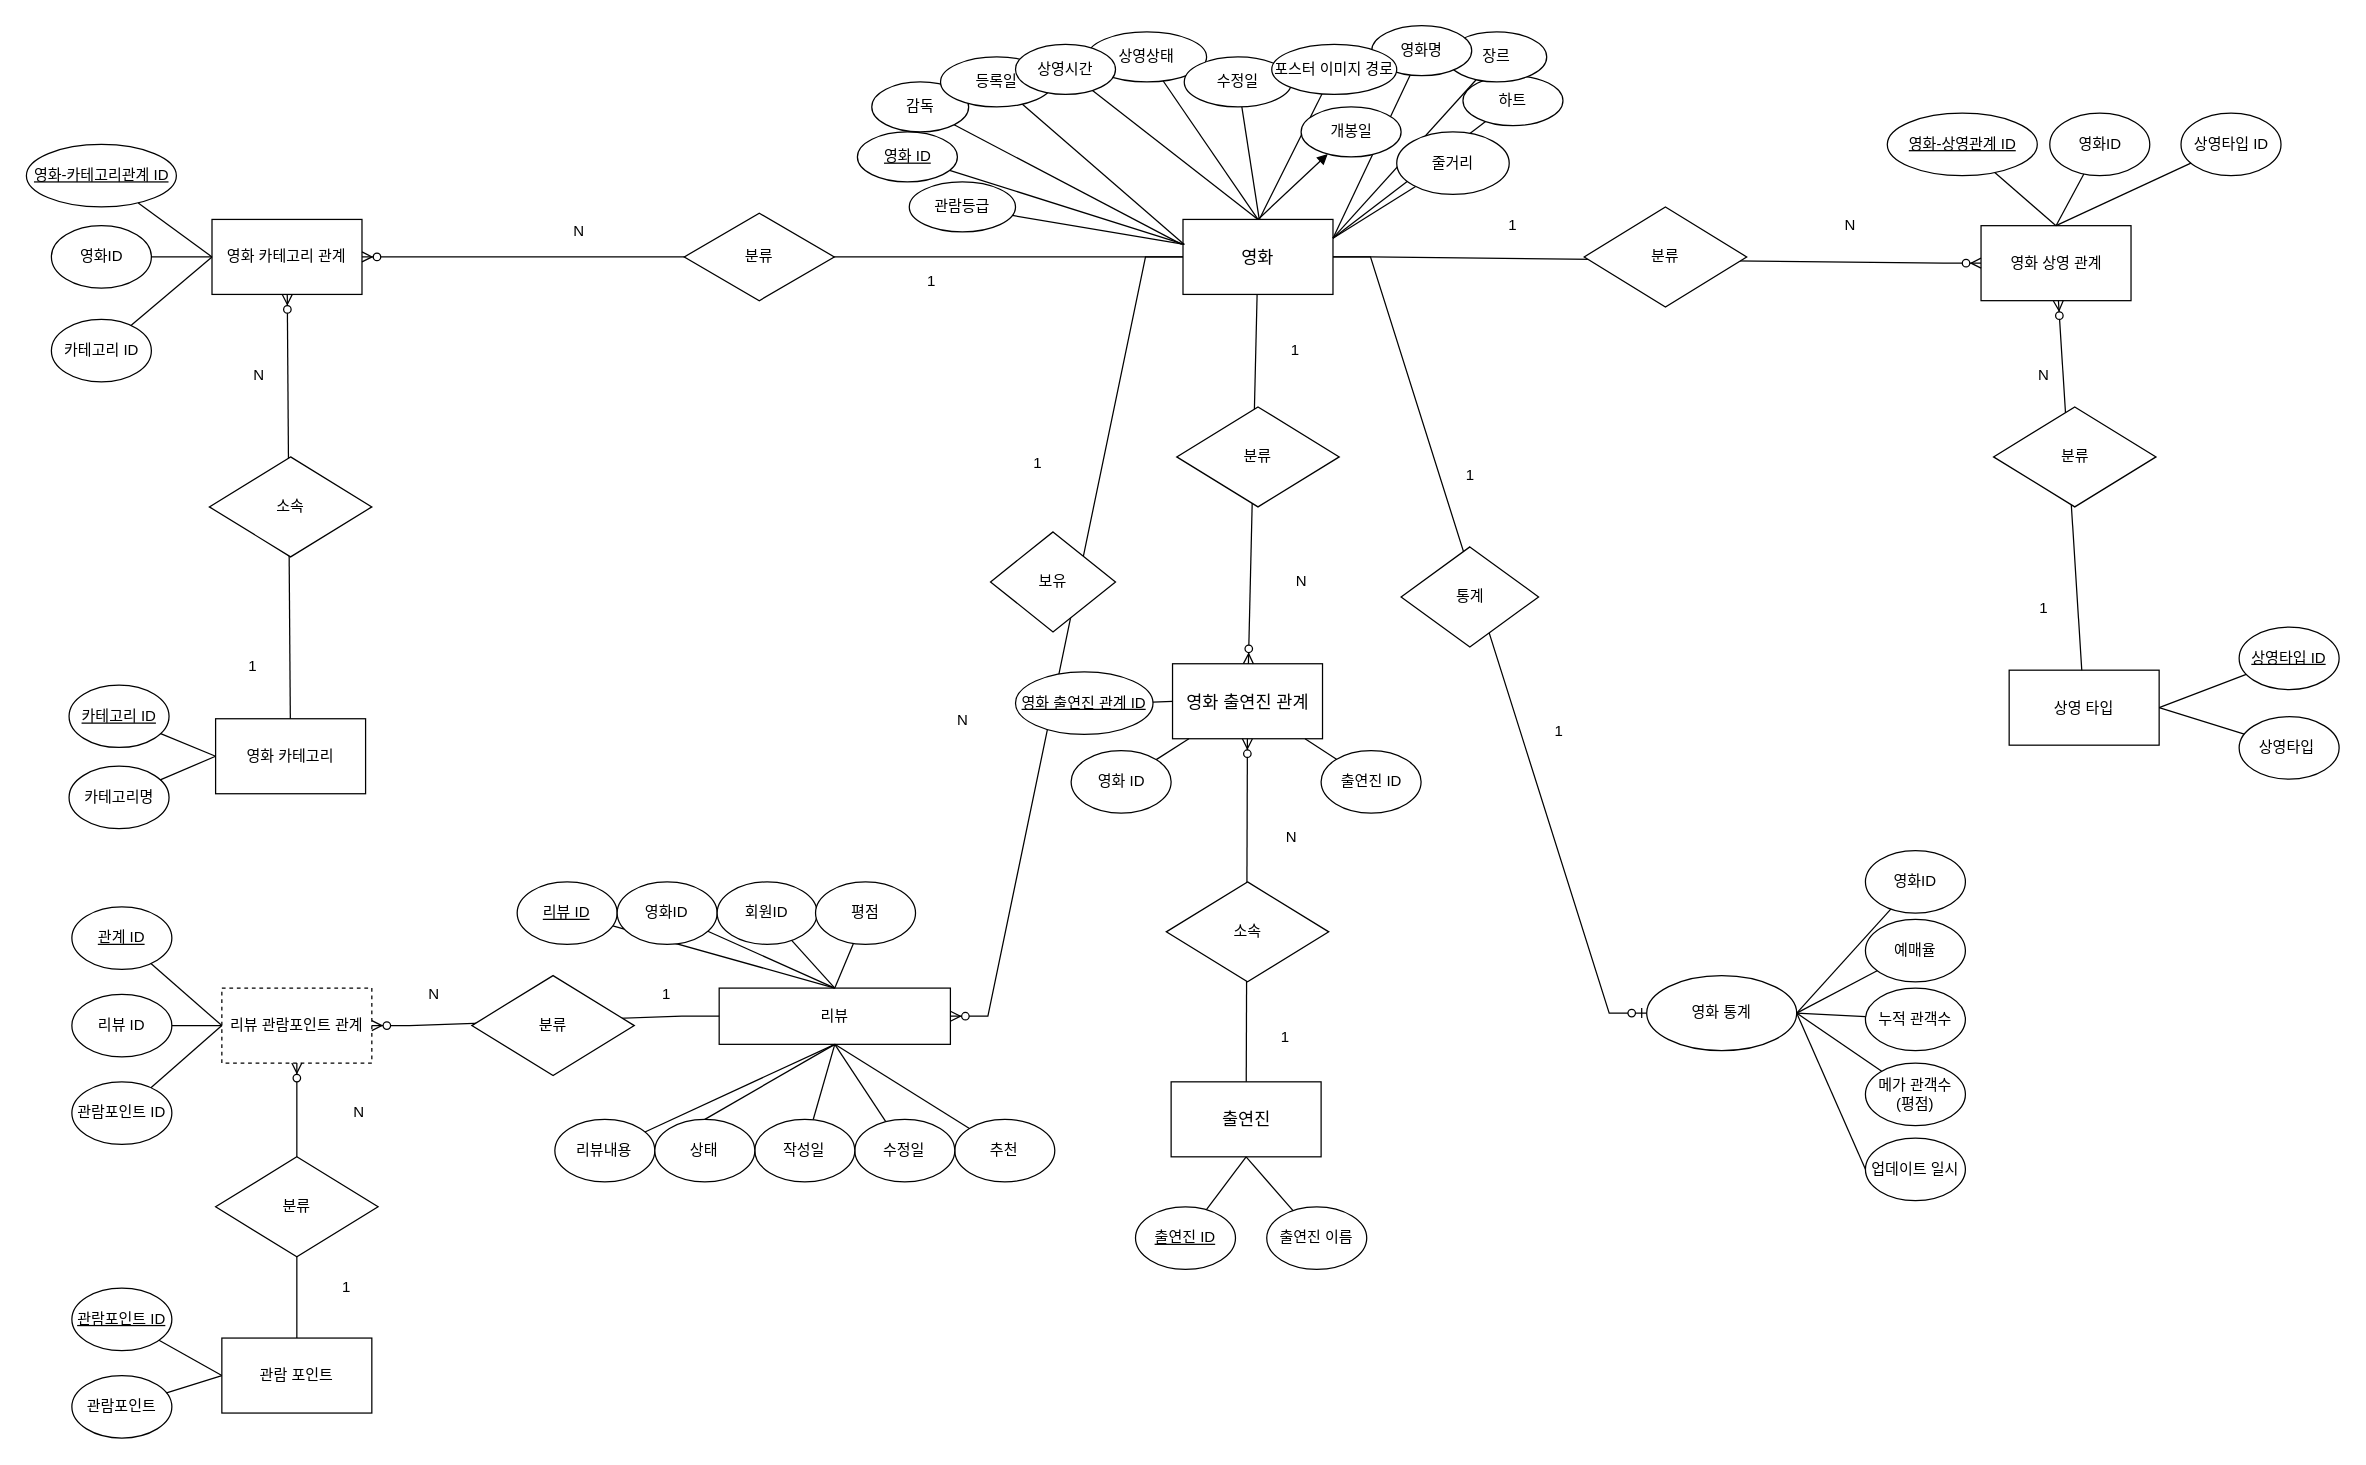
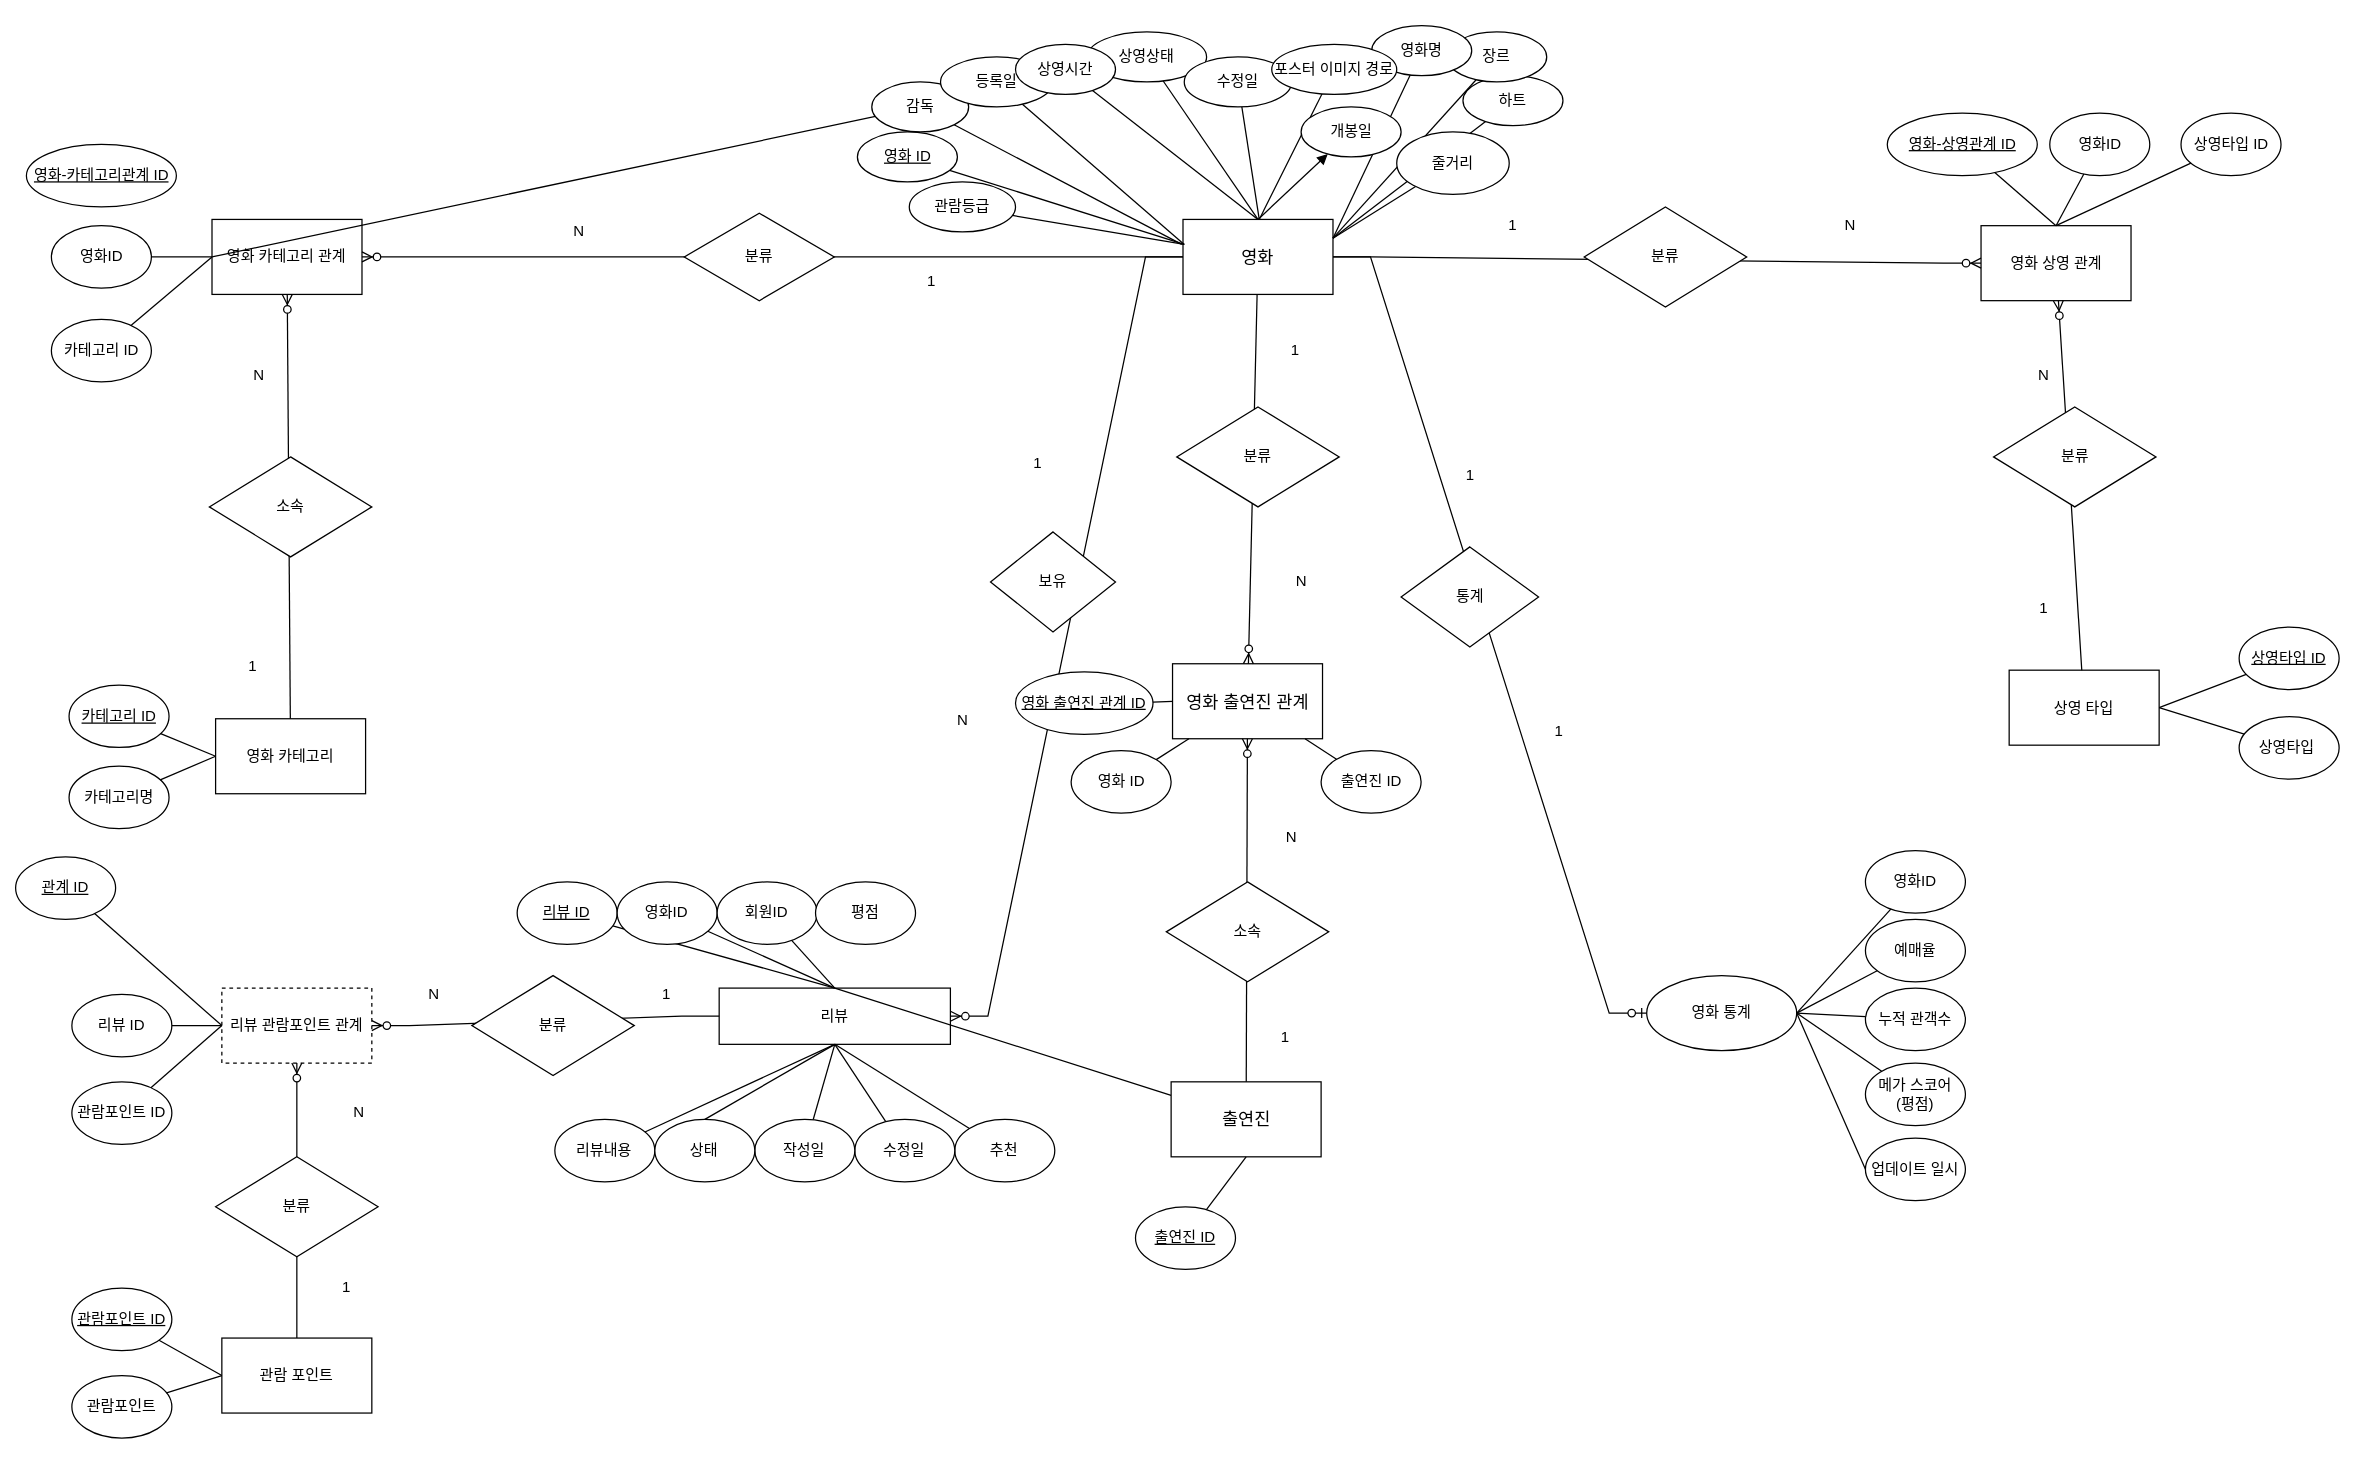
(173, 228) -> (544, 187)
(122, 938) -> (66, 888)
(845, 965) -> (1004, 1042)
(1916, 1094) -> (1916, 1094)
(1270, 1184) -> none
(1317, 1238) -> none
